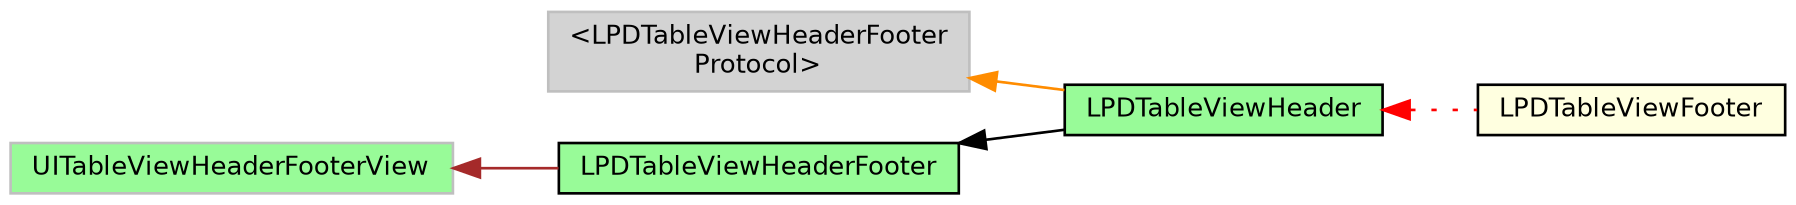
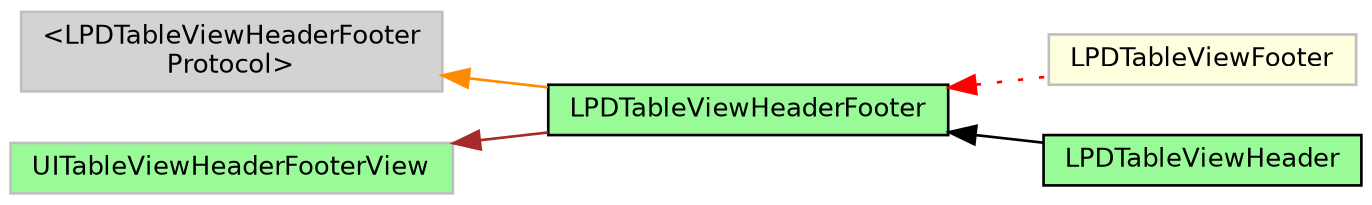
(1031, 86) -> (509, 83)
(1444, 110) -> (1012, 81)
(1632, 110) -> (1202, 60)
